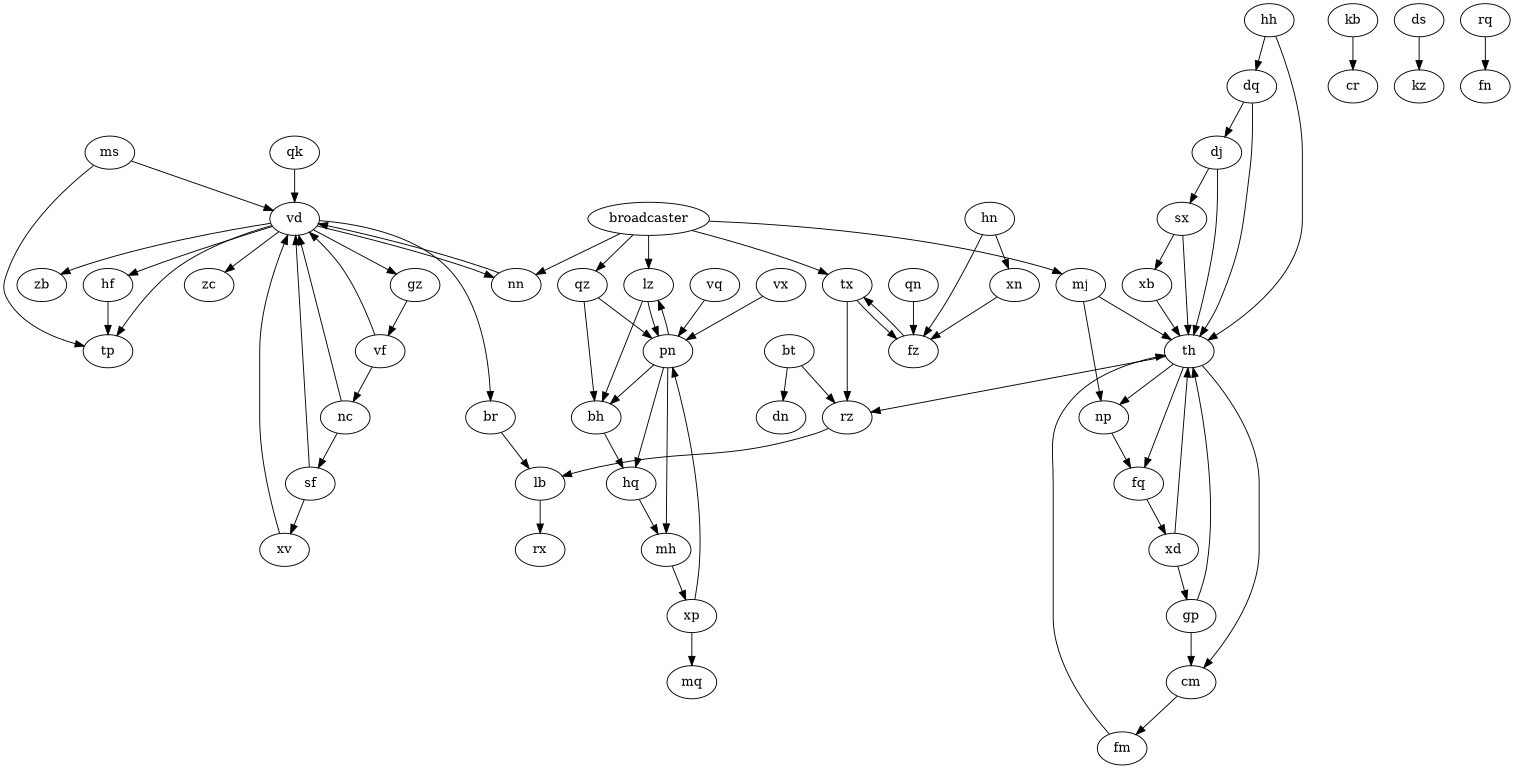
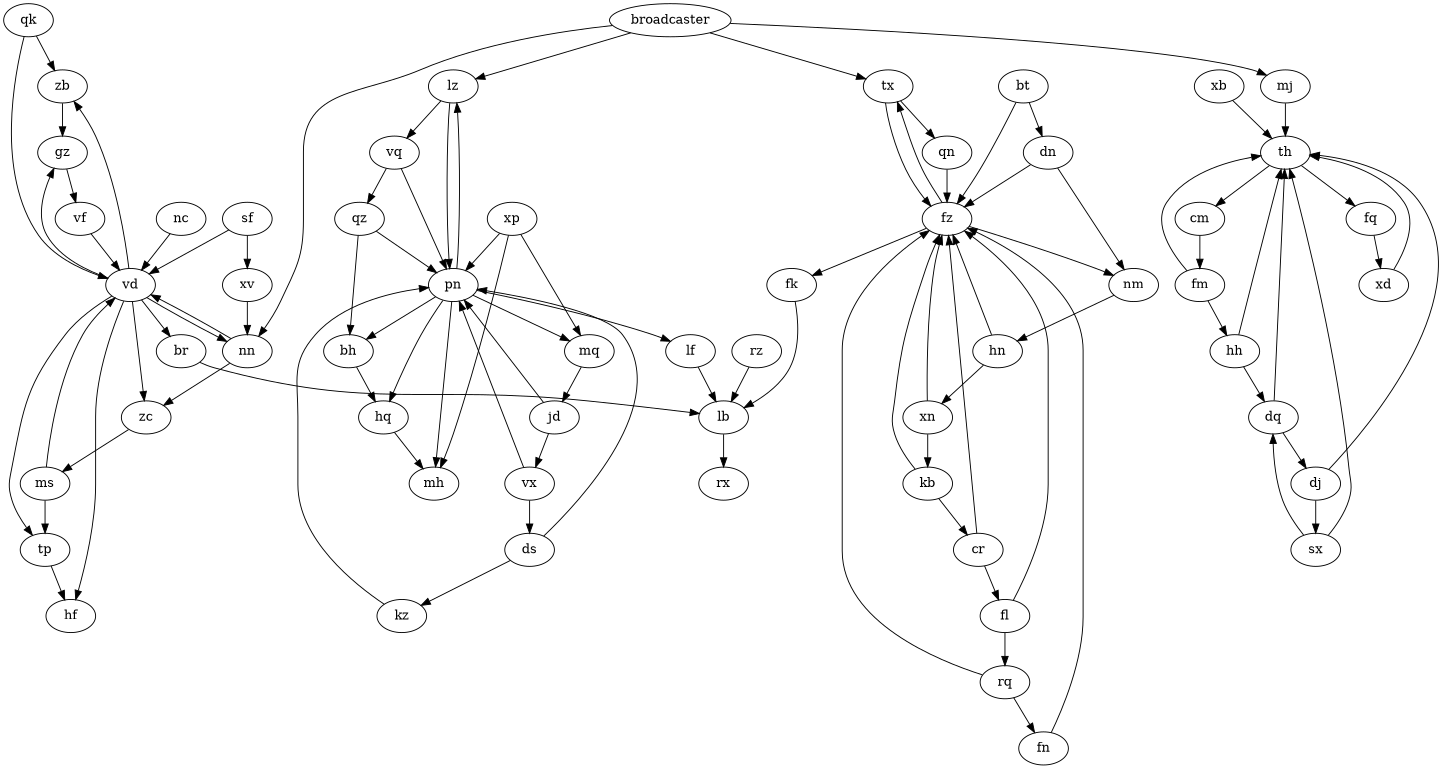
none -> (43, 49)
none -> (63, 115)
none -> (1001, 183)
(1167, 248) -> (1280, 492)
(618, 250) -> (379, 182)
none -> (792, 285)
none -> (1134, 285)
(108, 314) -> (56, 579)
none -> (1215, 314)
none -> (517, 316)
(624, 347) -> (427, 116)
(847, 347) -> (915, 116)
none -> (691, 351)
none -> (901, 357)
none -> (636, 377)
(365, 380) -> none
(815, 381) -> (991, 150)
none -> (201, 382)
(1023, 383) -> none
(260, 388) -> (247, 314)
none -> (964, 396)
none -> (554, 417)
(1104, 417) -> none
none -> (298, 426)
none -> (102, 446)
(330, 446) -> none
none -> (928, 446)
none -> (1083, 460)
none -> (842, 478)
none -> (530, 512)
(677, 579) -> (482, 337)
none -> (1005, 616)
(1191, 616) -> none
